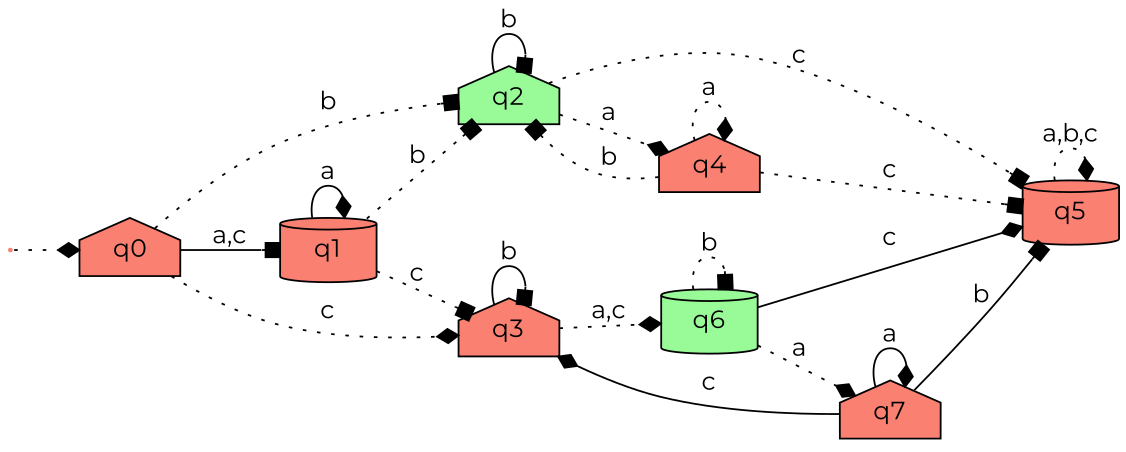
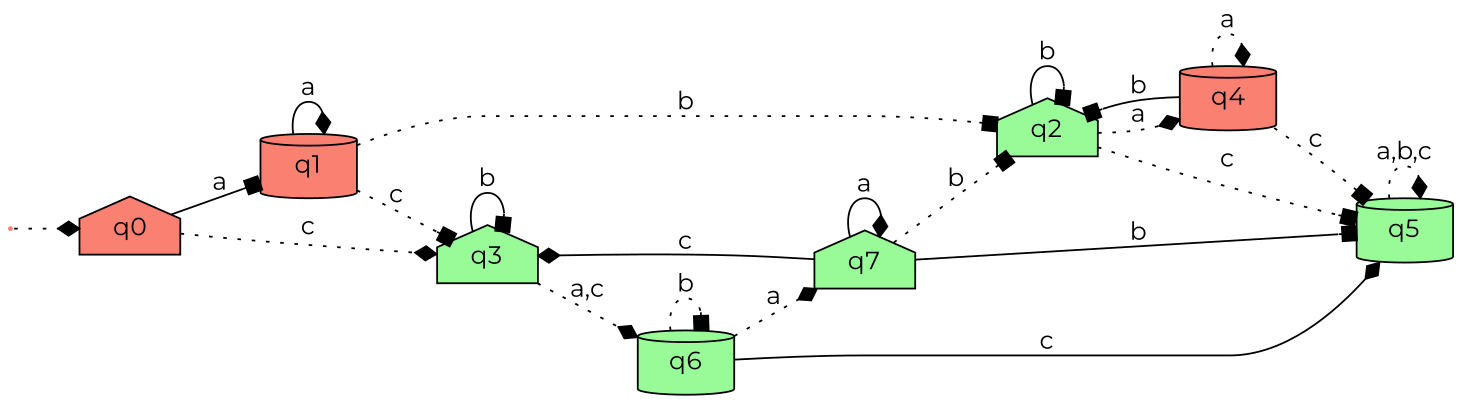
(286, 140) -> (945, 205)
(709, 166) -> (1228, 98)
(596, 173) -> (1141, 100)
(1071, 213) -> (1405, 230)
(230, 237) -> (220, 183)
(509, 330) -> (488, 257)
(890, 413) -> (865, 263)
